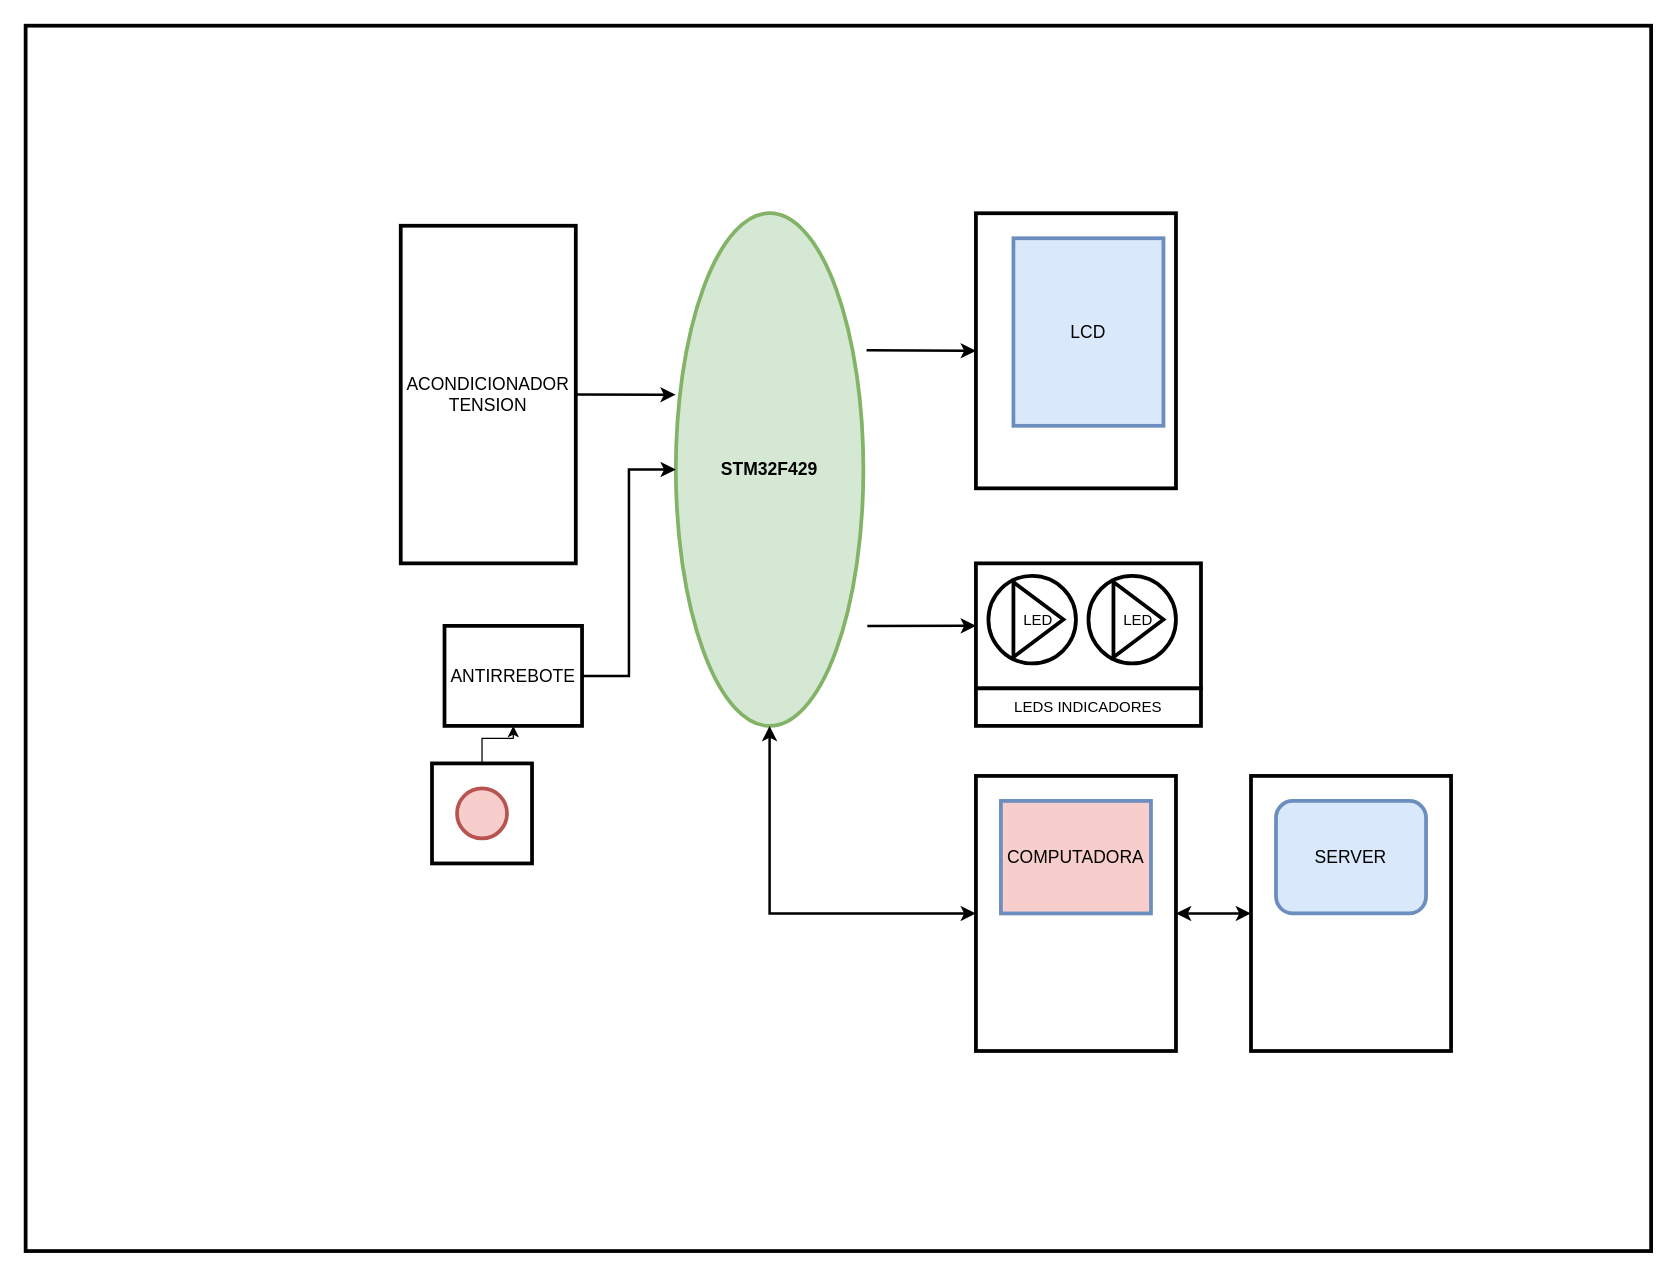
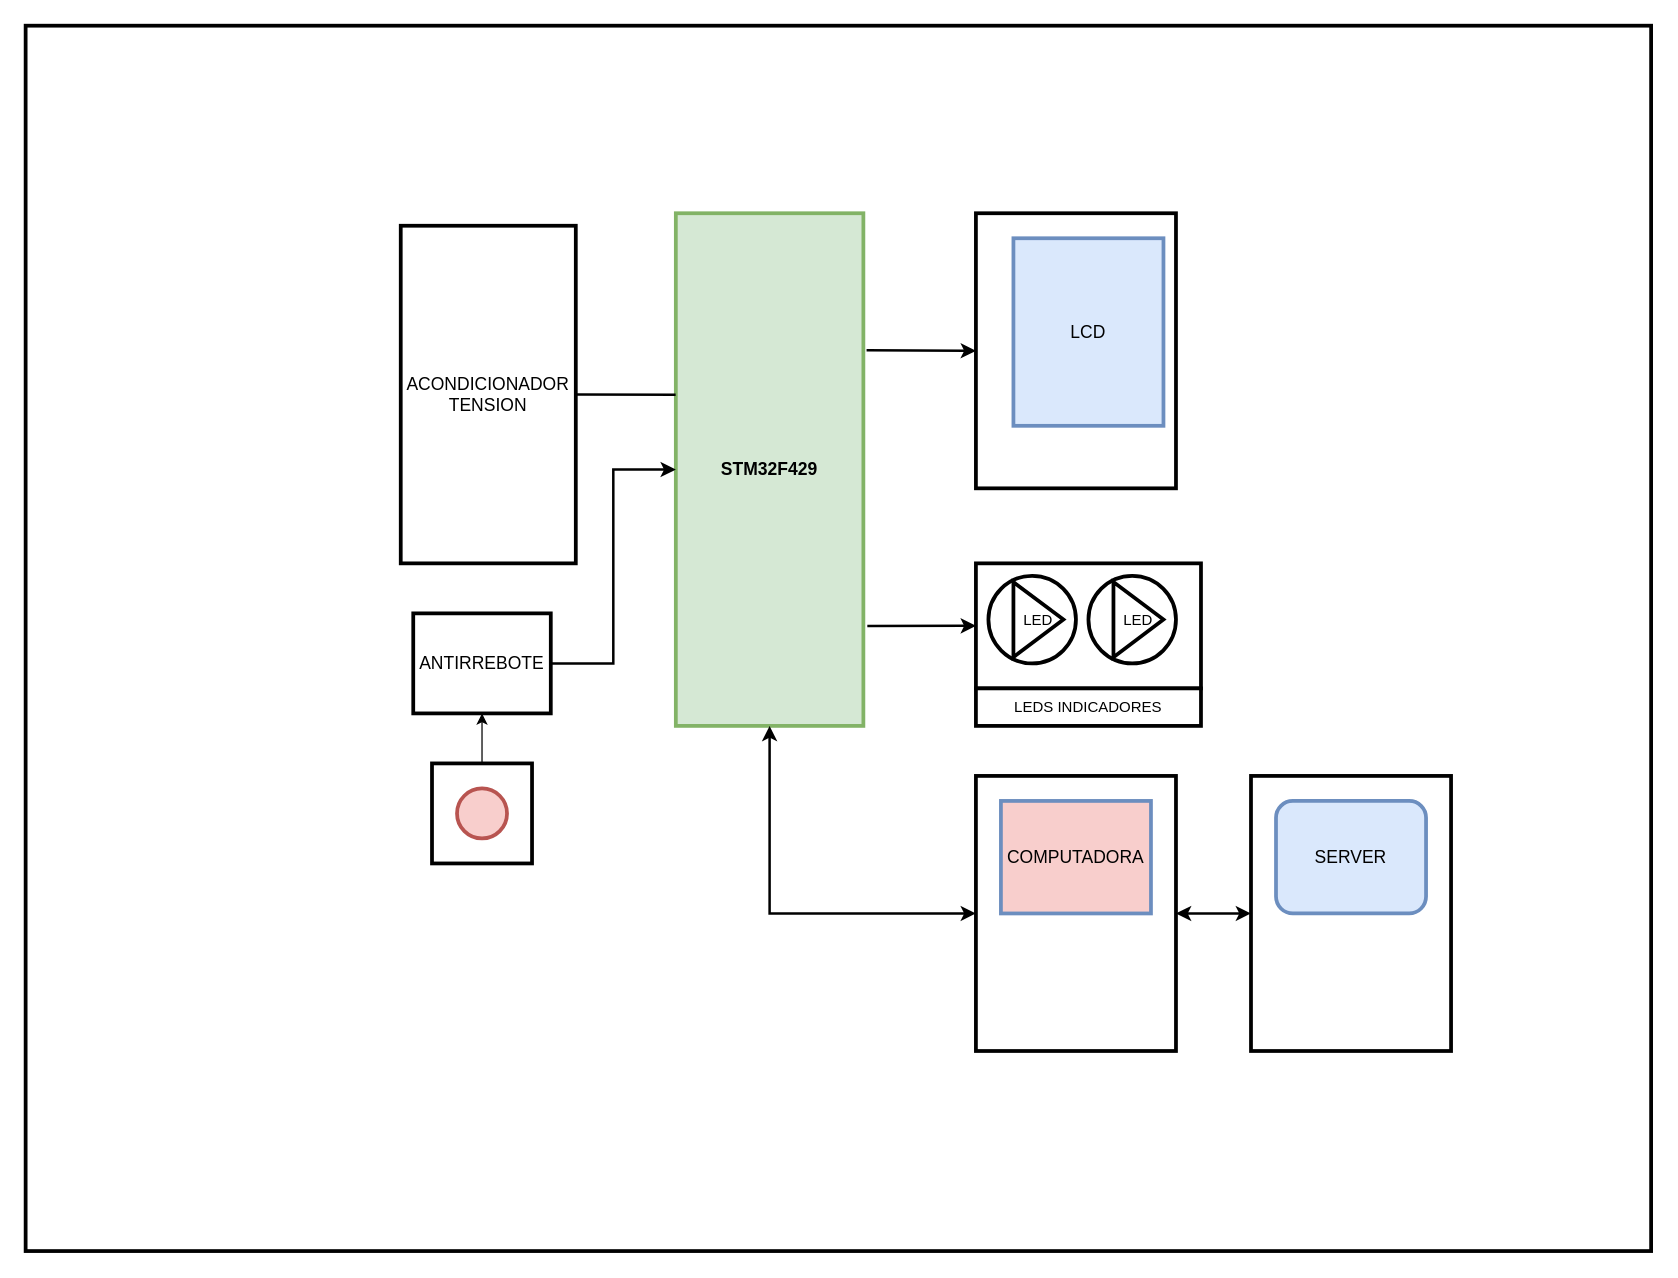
(663, 395) -> (668, 395)
(769, 469) -> (769, 469)
(513, 676) -> (482, 663)
